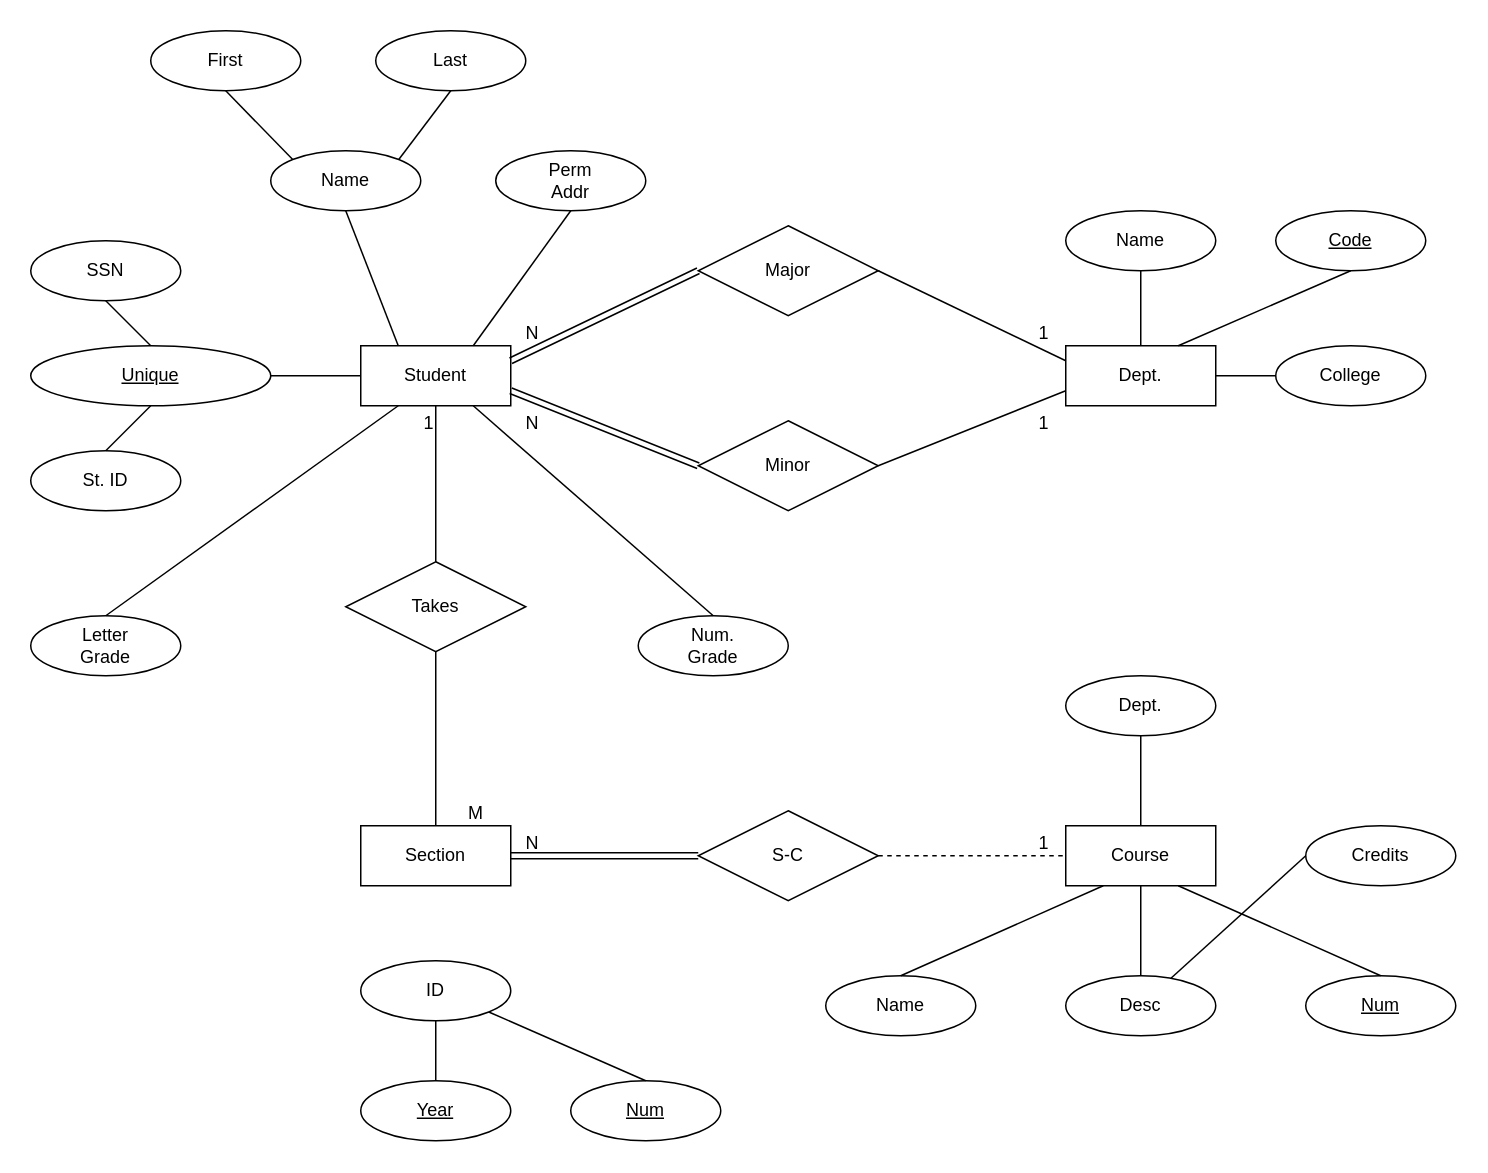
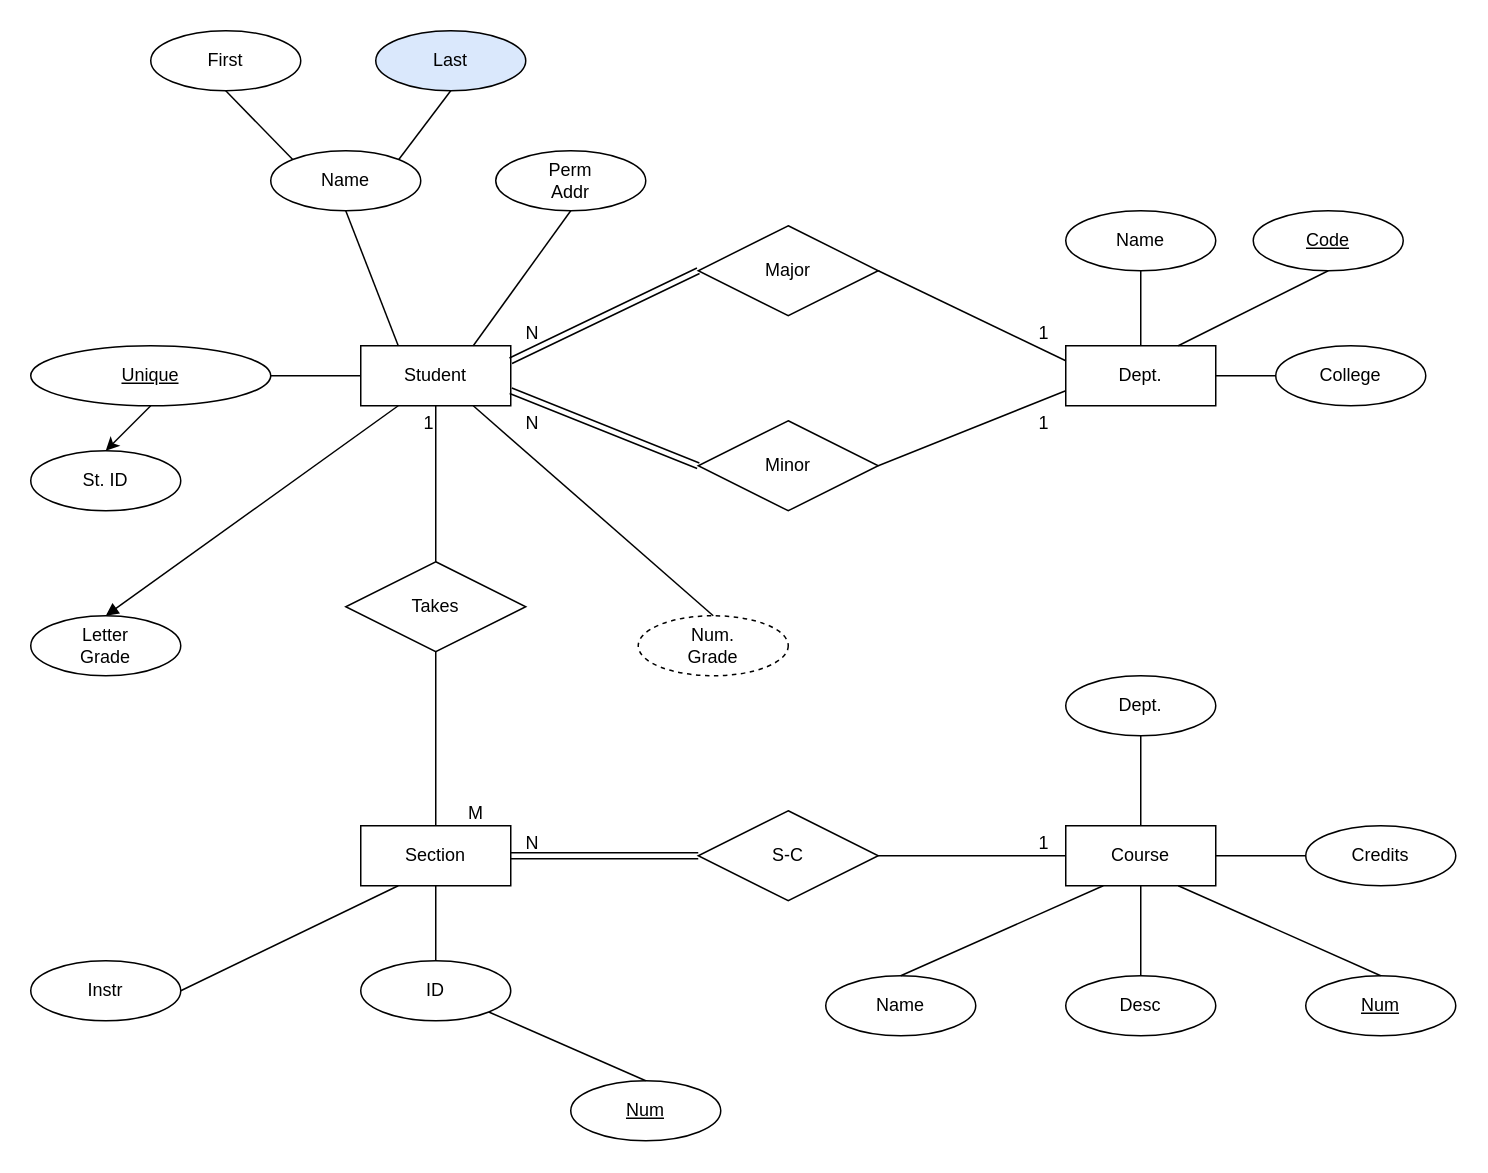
(451, 61) -> (451, 61)
(1351, 241) -> (1328, 241)
(106, 271) -> none
(129, 324) -> none
(110, 446) -> (114, 443)
(112, 611) -> (117, 607)
(713, 646) -> (713, 646)
(974, 856) -> (974, 856)
(1238, 917) -> (1261, 856)
none -> (436, 924)
none -> (289, 938)
none -> (106, 991)
(436, 1051) -> none
(436, 1111) -> none
